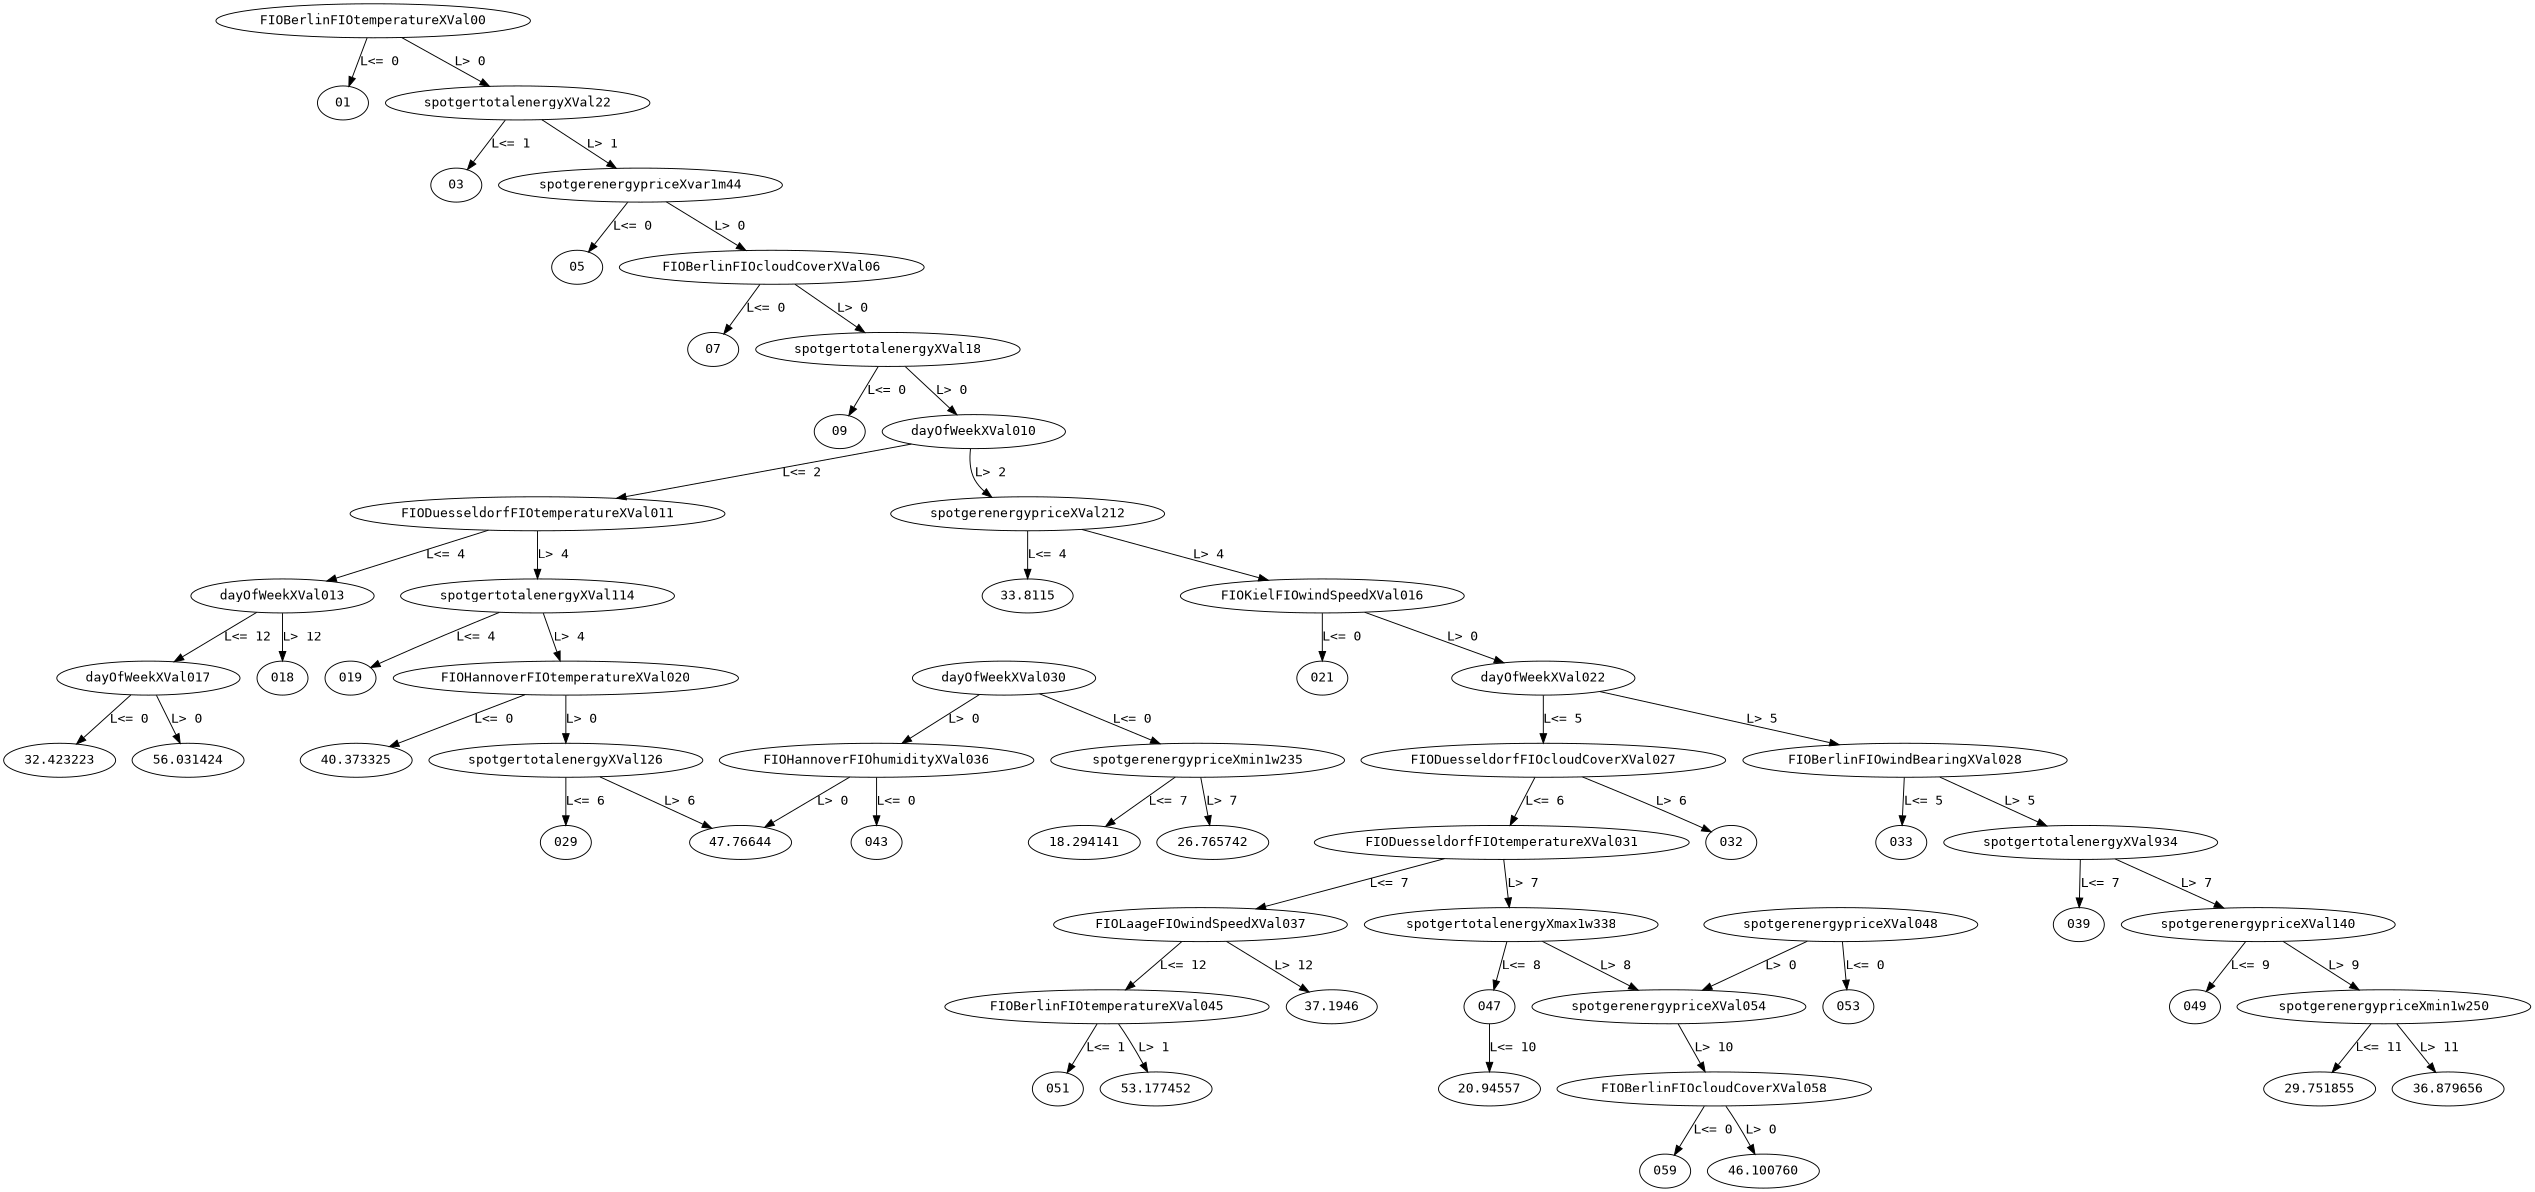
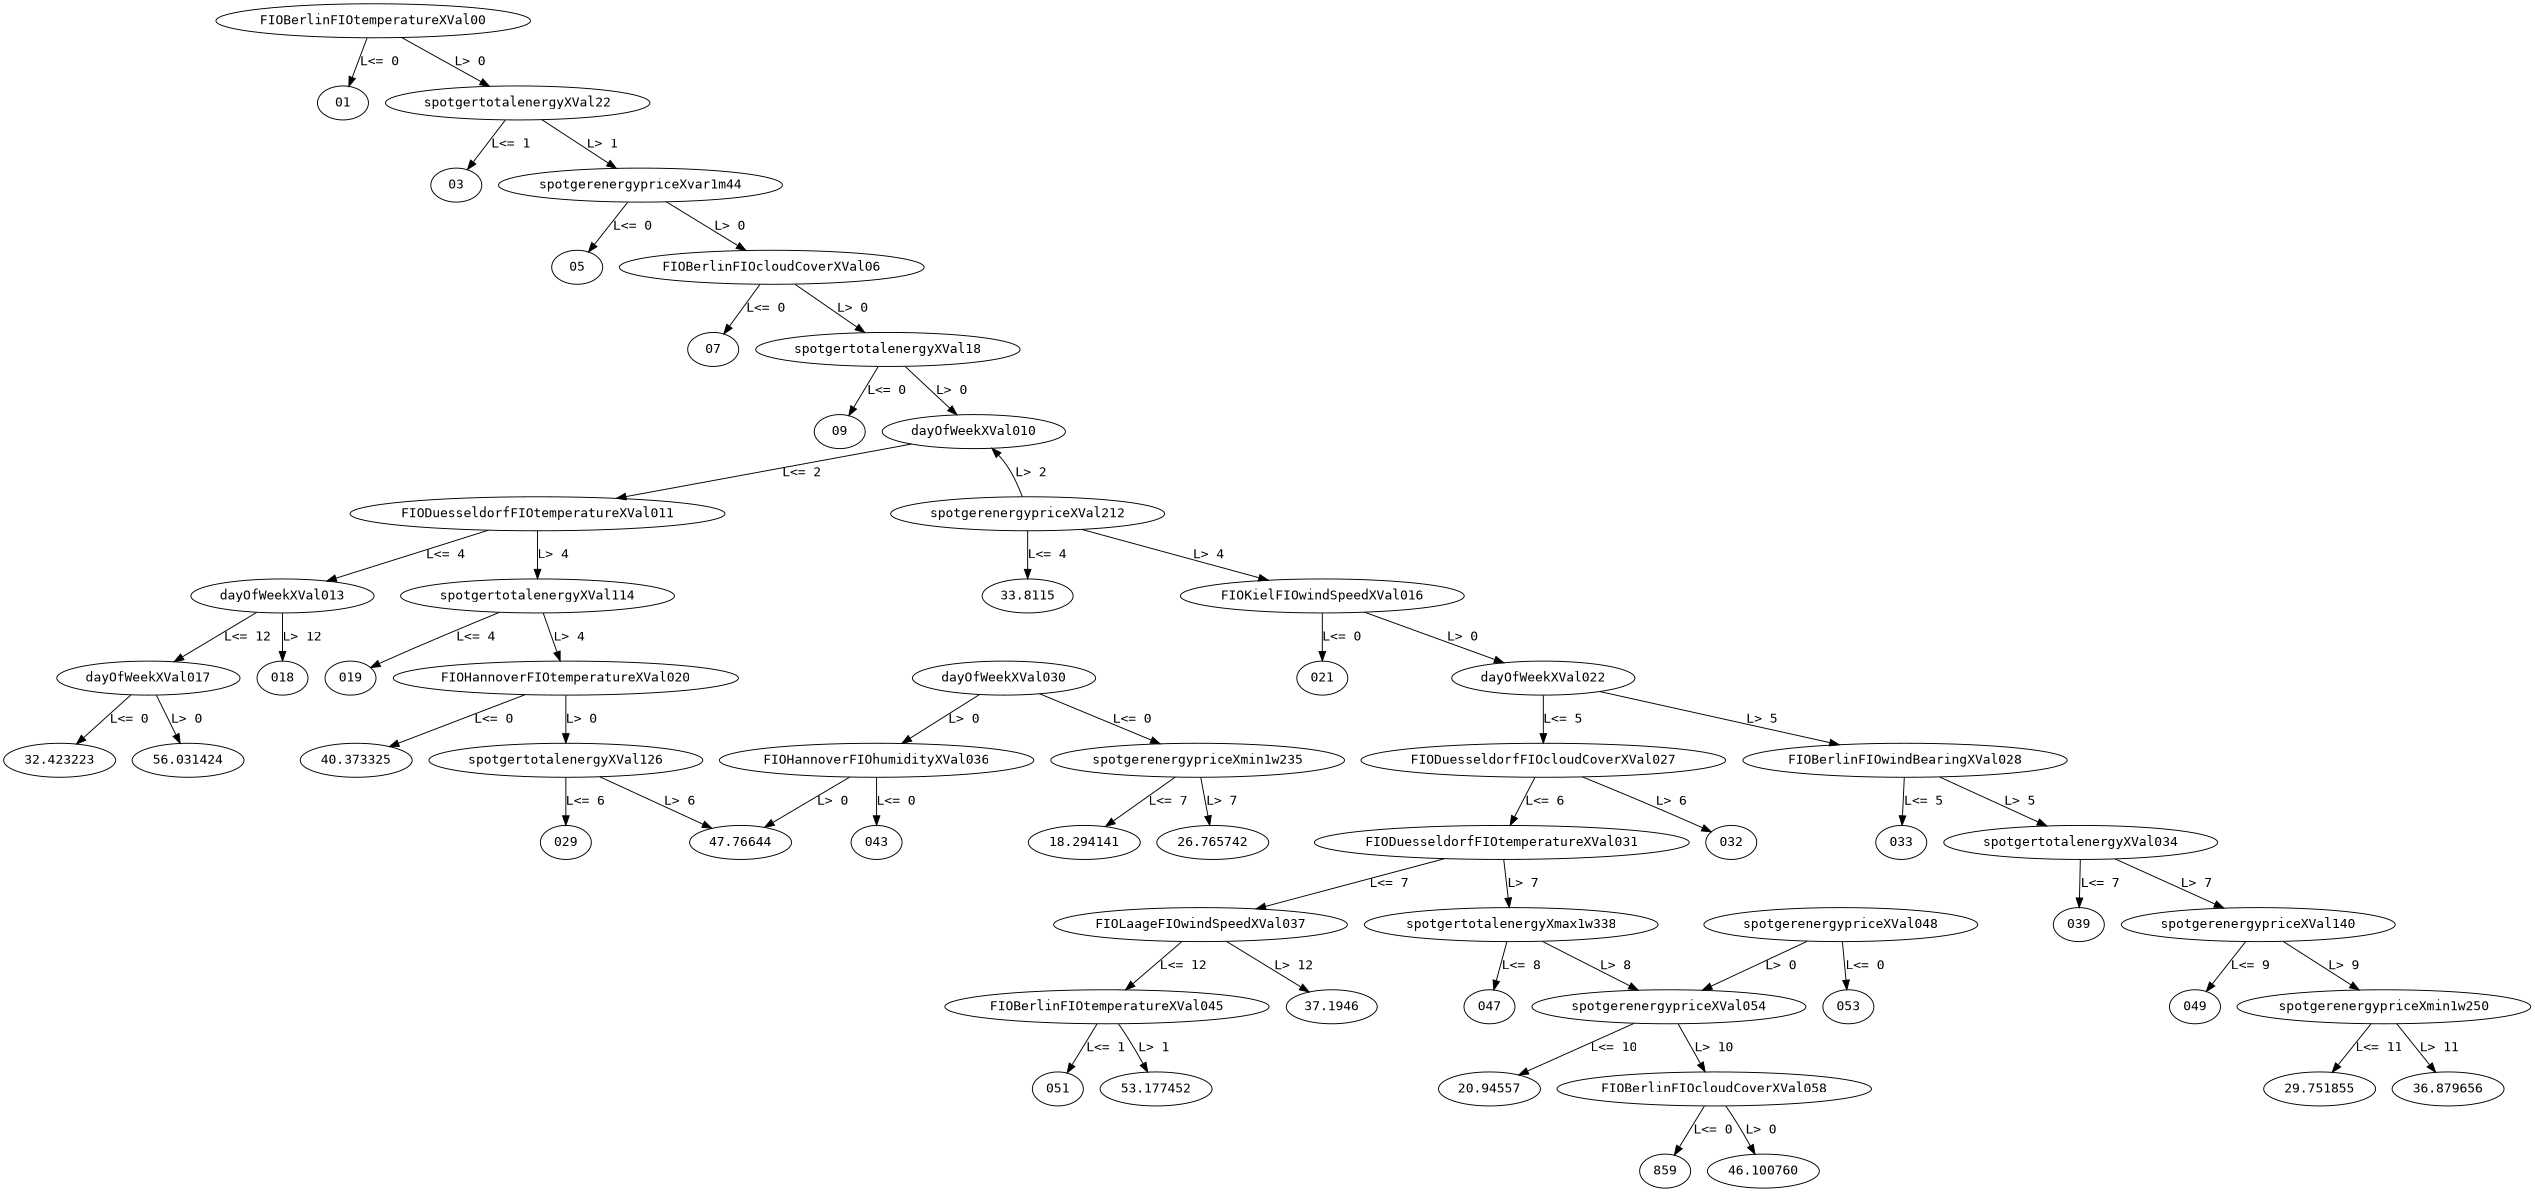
(972, 472) -> (1012, 475)
(2081, 842) -> (2081, 842)
(1489, 1043) -> (1581, 1047)
(1665, 1171) -> (1665, 1171)
